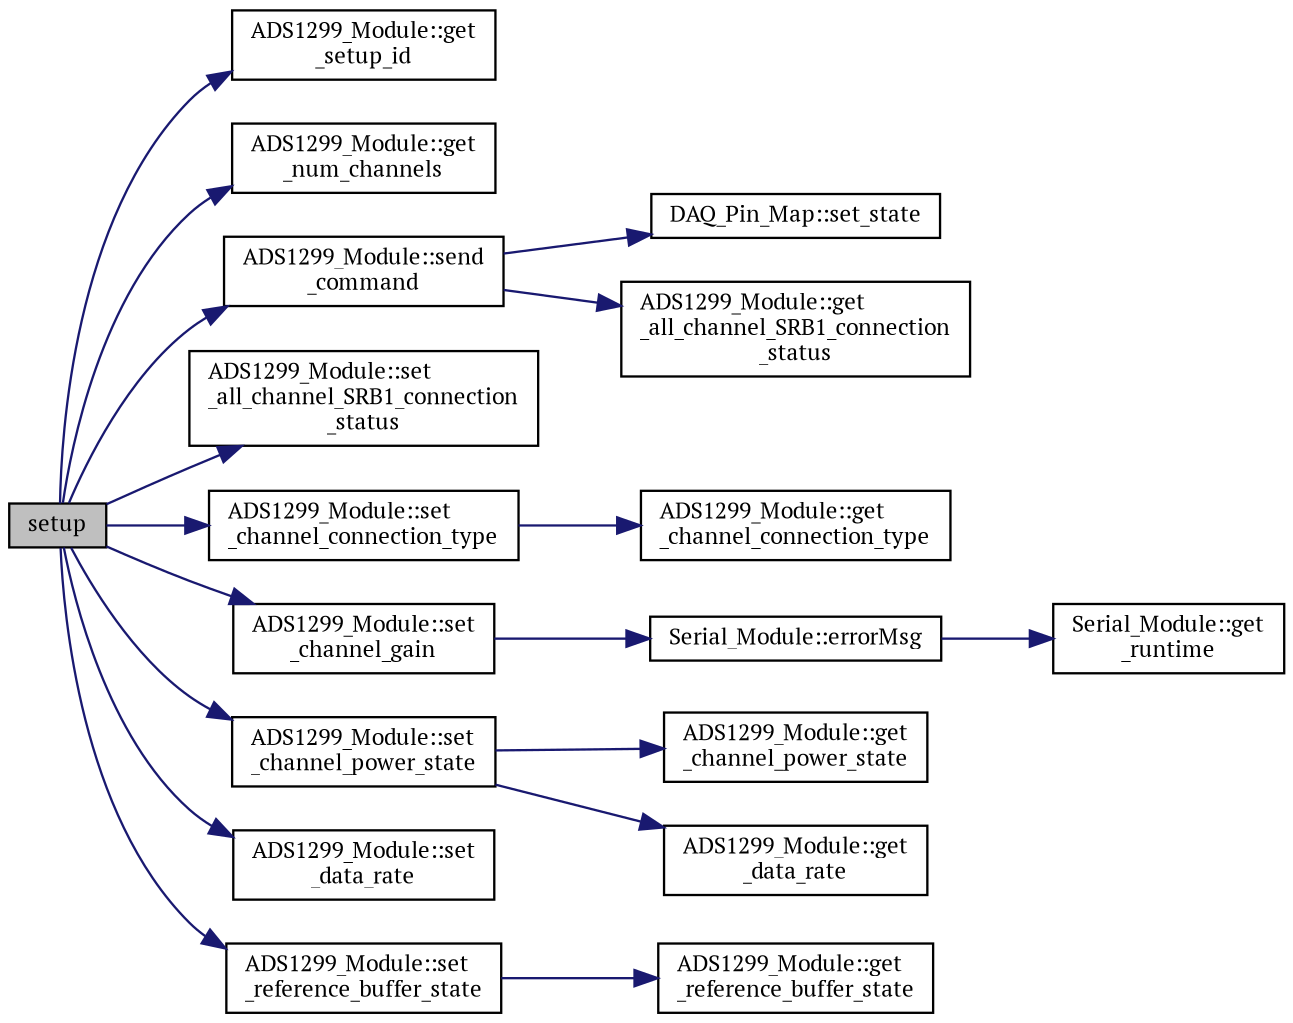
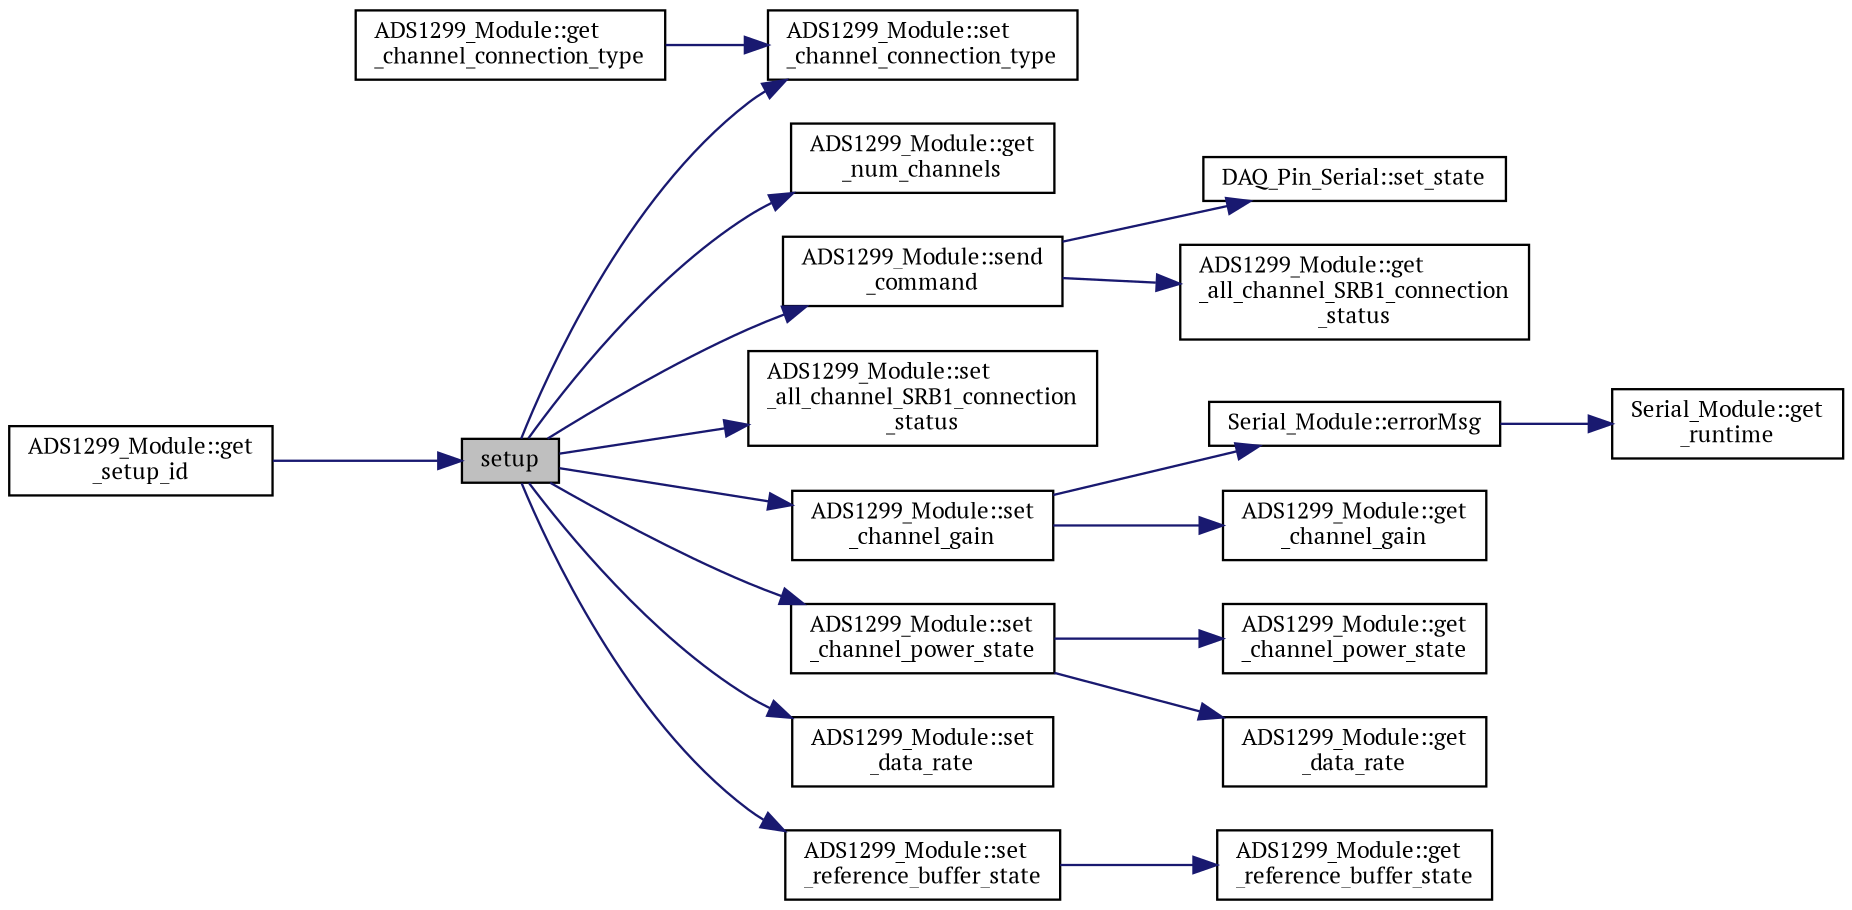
(796, 216) -> (1355, 179)
(94, 277) -> (355, 461)
(568, 525) -> (705, 45)
none -> (1355, 525)
